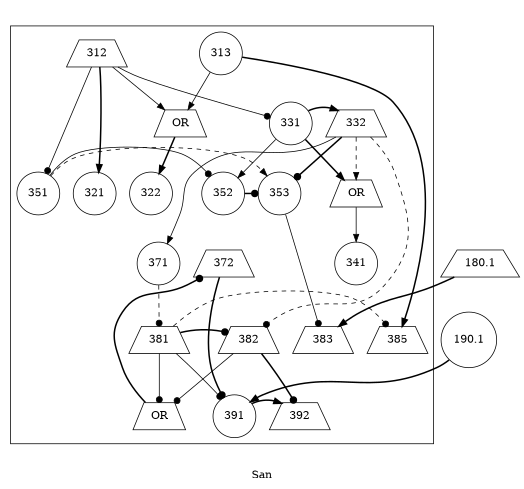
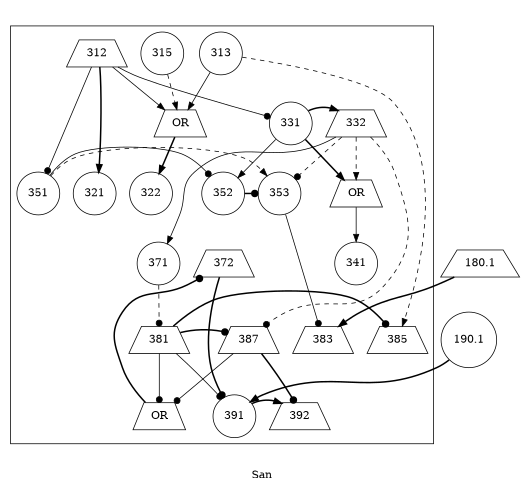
none -> (162, 53)
(411, 131) -> (411, 131)
(325, 152) -> (325, 152)
(278, 291) -> (278, 291)
(249, 340) -> (249, 340)
